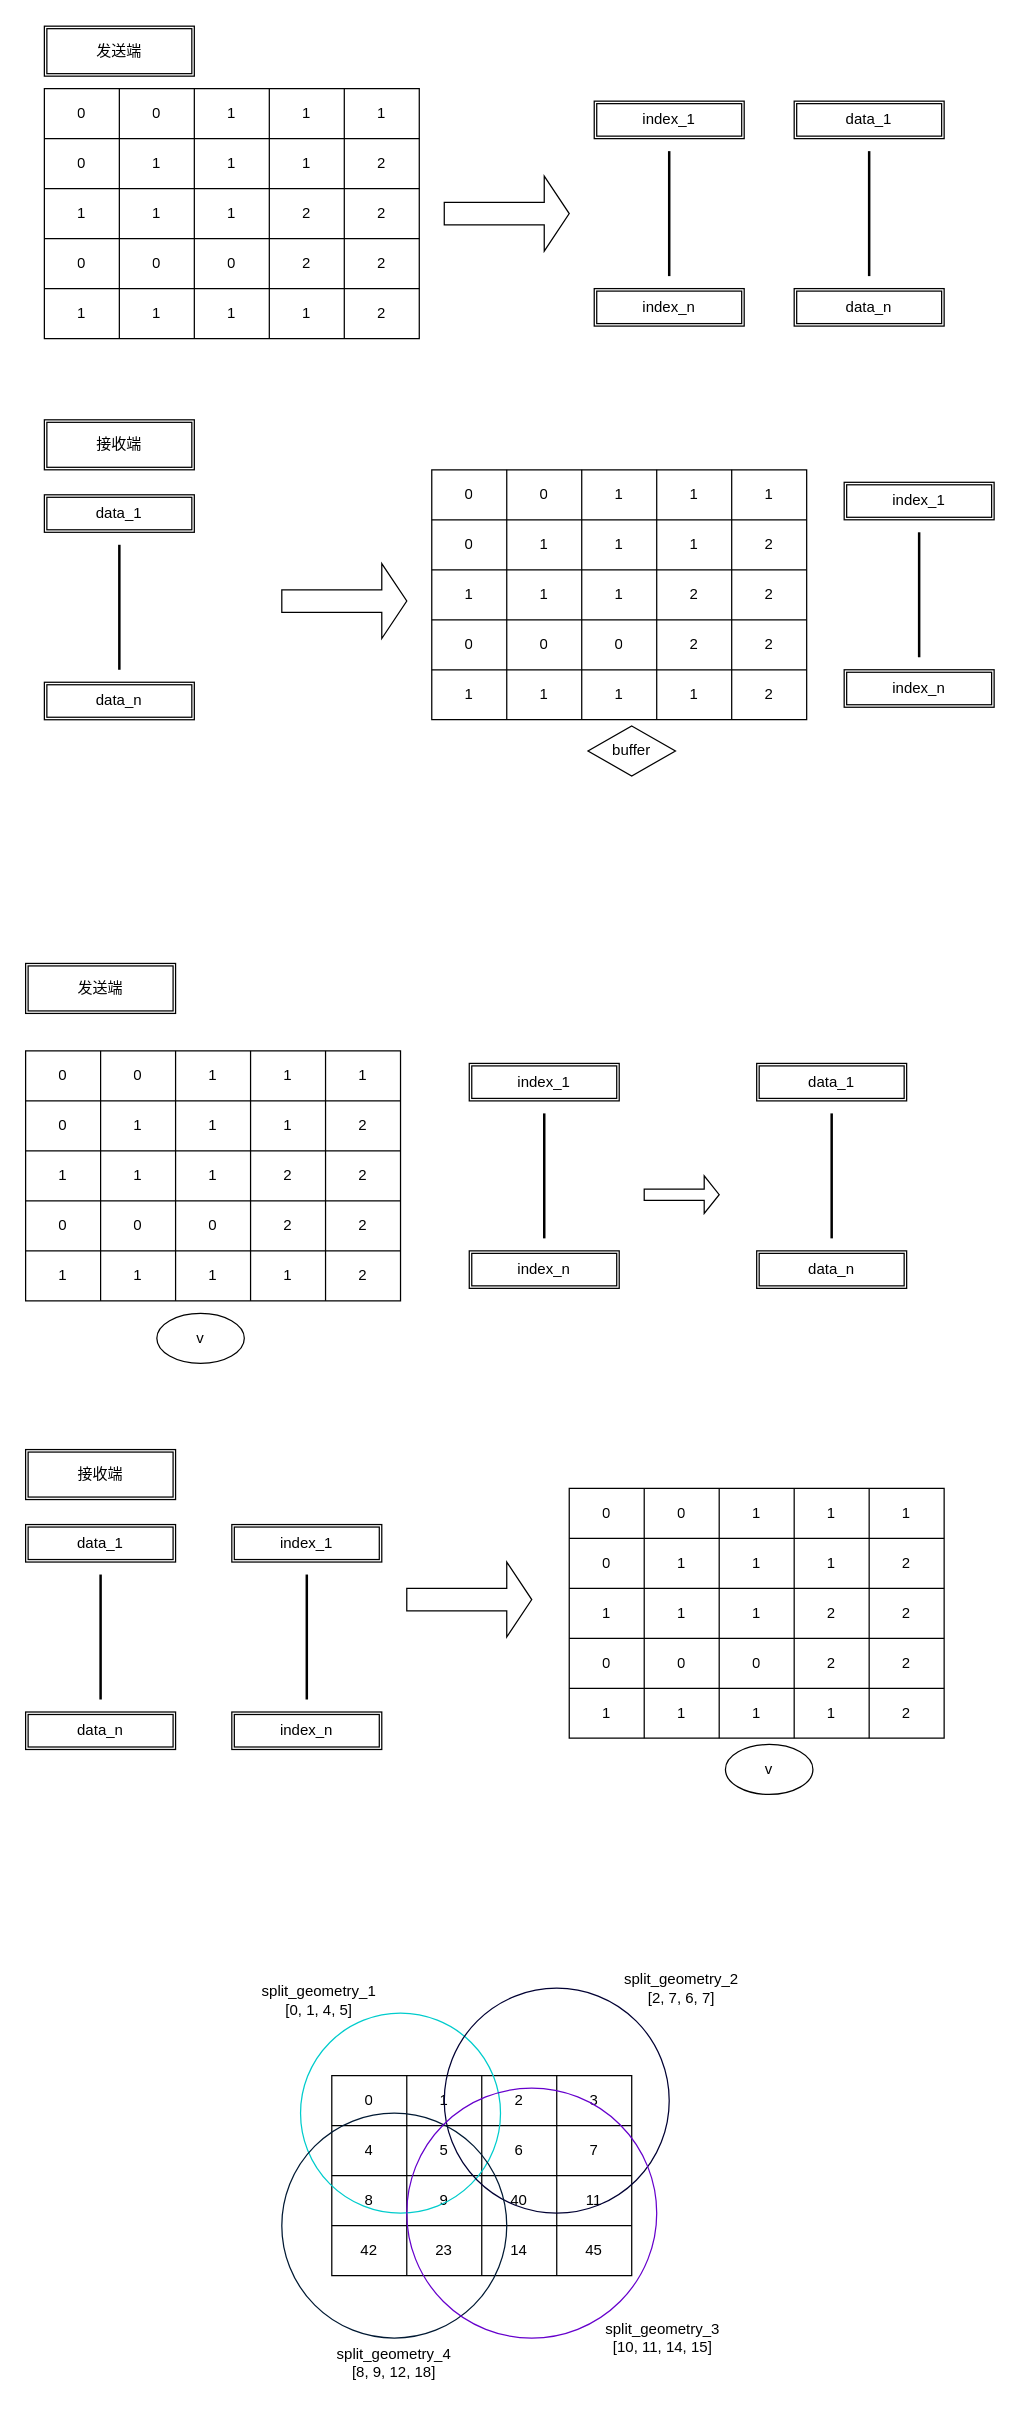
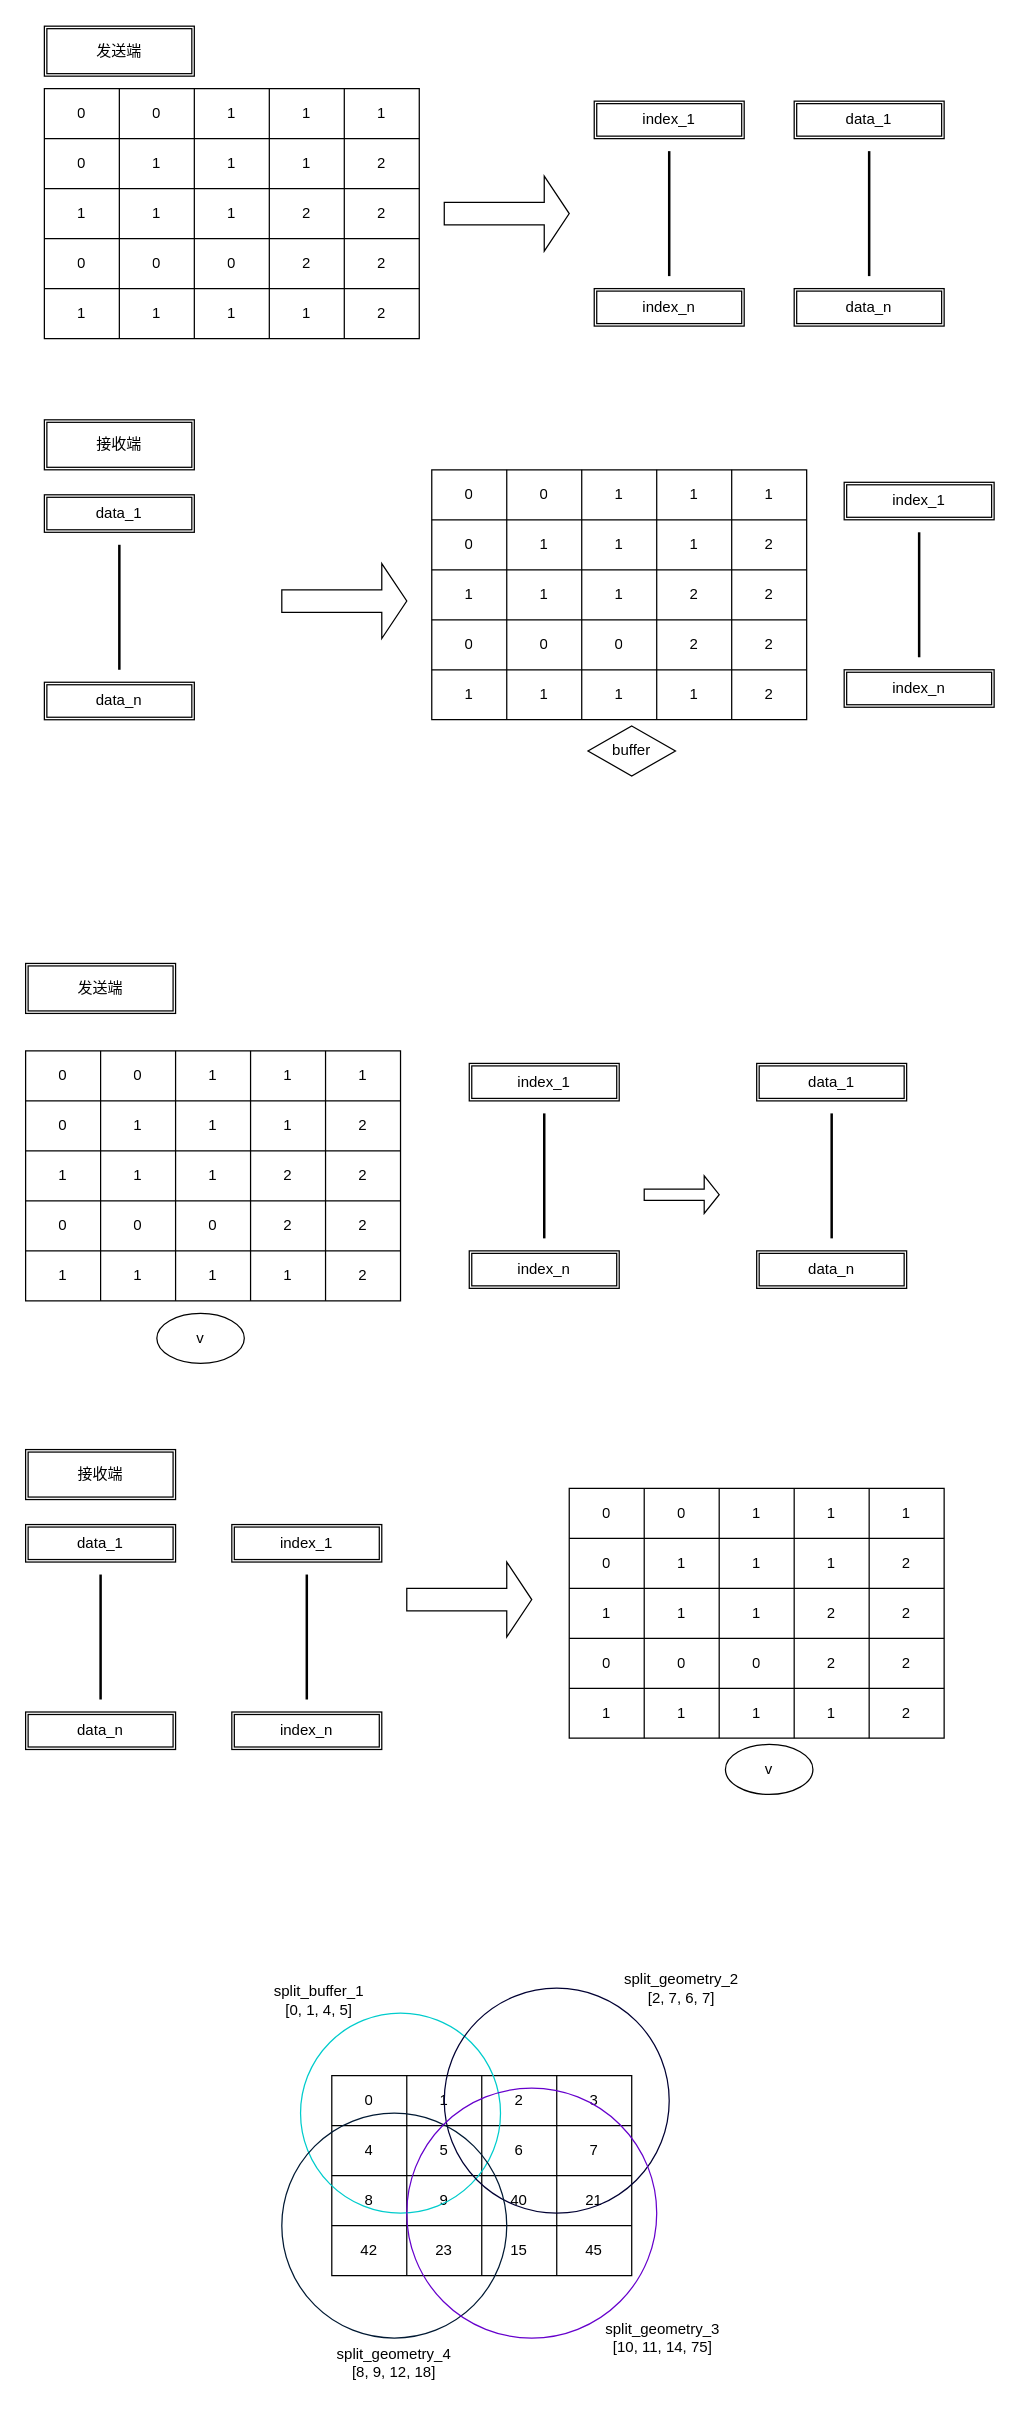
(319, 2001) -> (319, 2001)
(594, 2201) -> (594, 2201)
(519, 2251) -> (519, 2251)
(663, 2338) -> (663, 2338)
